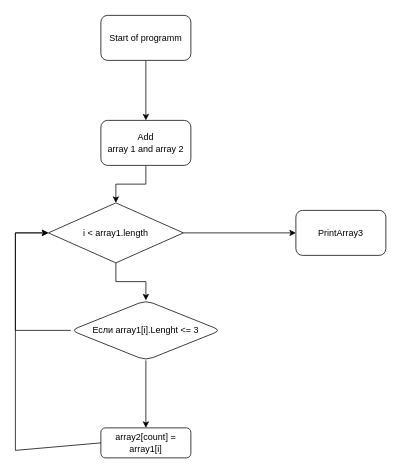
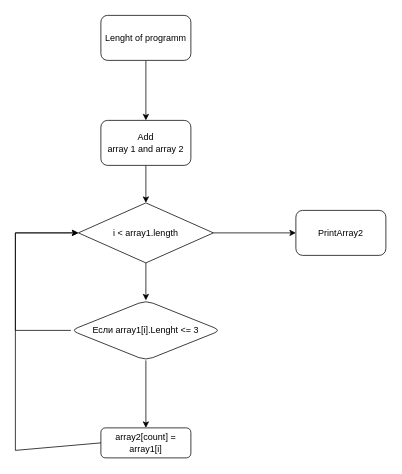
(146, 38) -> (146, 38)
(116, 233) -> (146, 233)
(341, 233) -> (341, 233)
